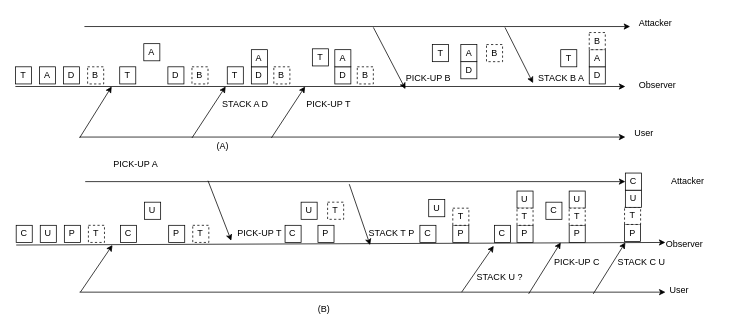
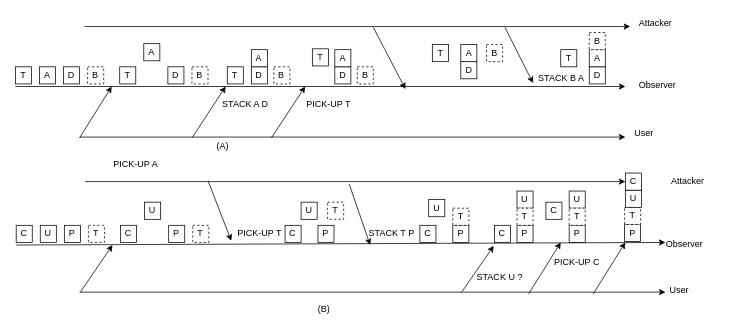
(428, 79) -> none
(641, 262) -> none
